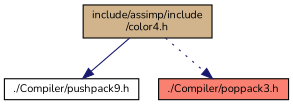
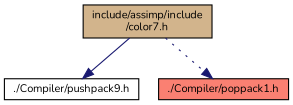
(148, 21) -> (148, 21)
(224, 89) -> (224, 89)
